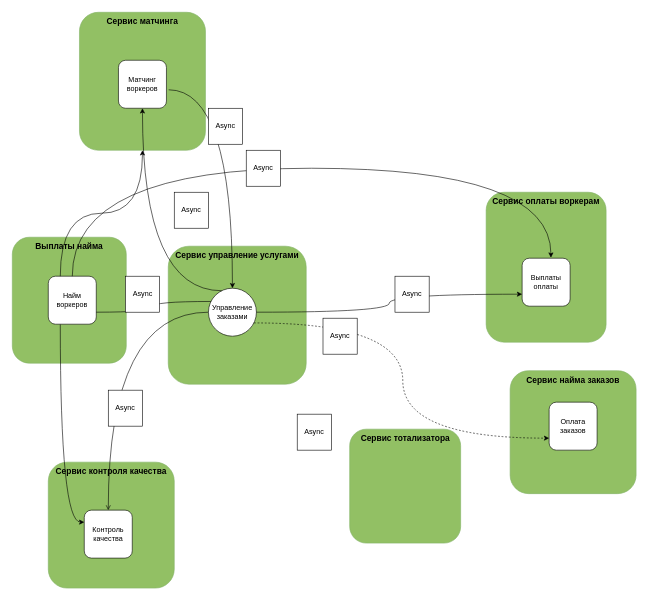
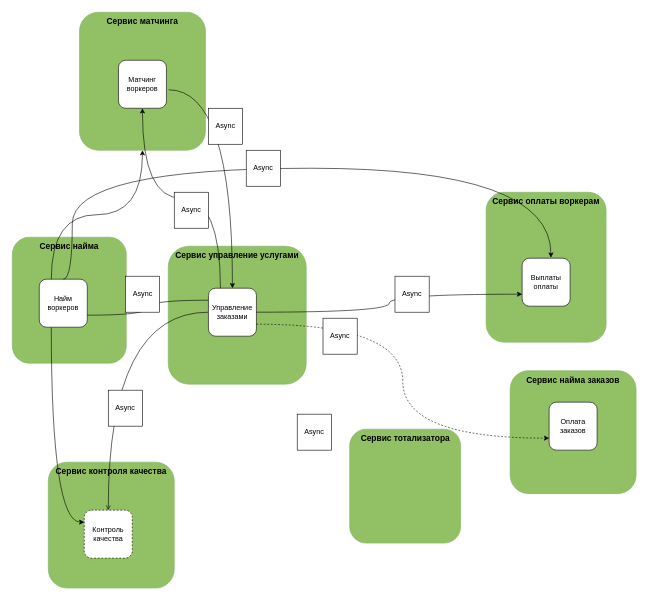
(69, 247) -> (69, 247)
(72, 300) -> (63, 303)
(233, 312) -> (233, 312)
(108, 534) -> (108, 534)
